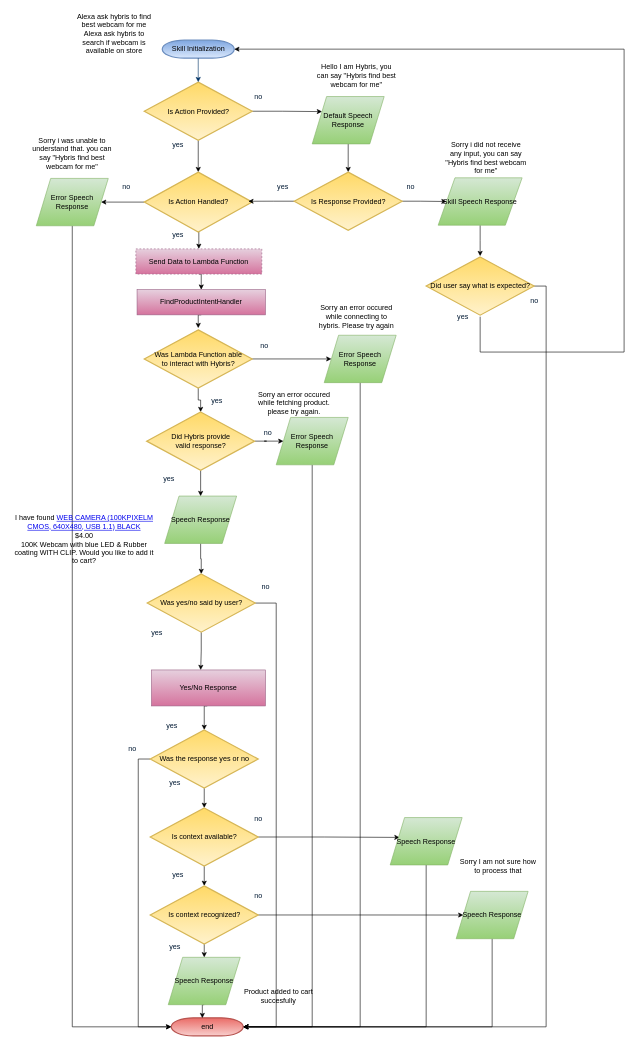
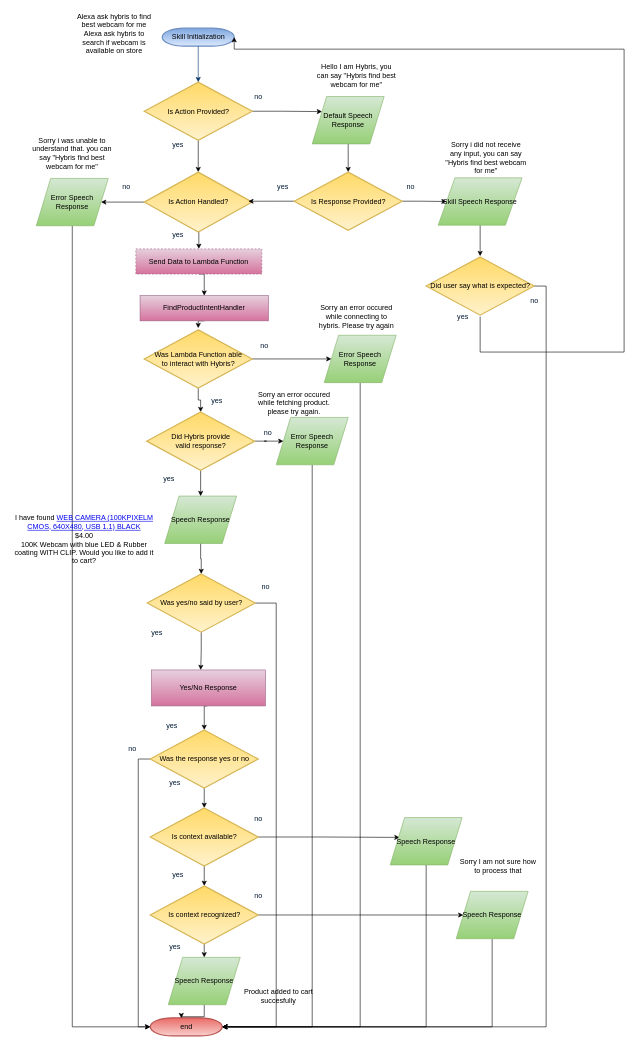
(198, 49) -> (198, 37)
(201, 302) -> (204, 308)
(207, 1027) -> (186, 1027)
